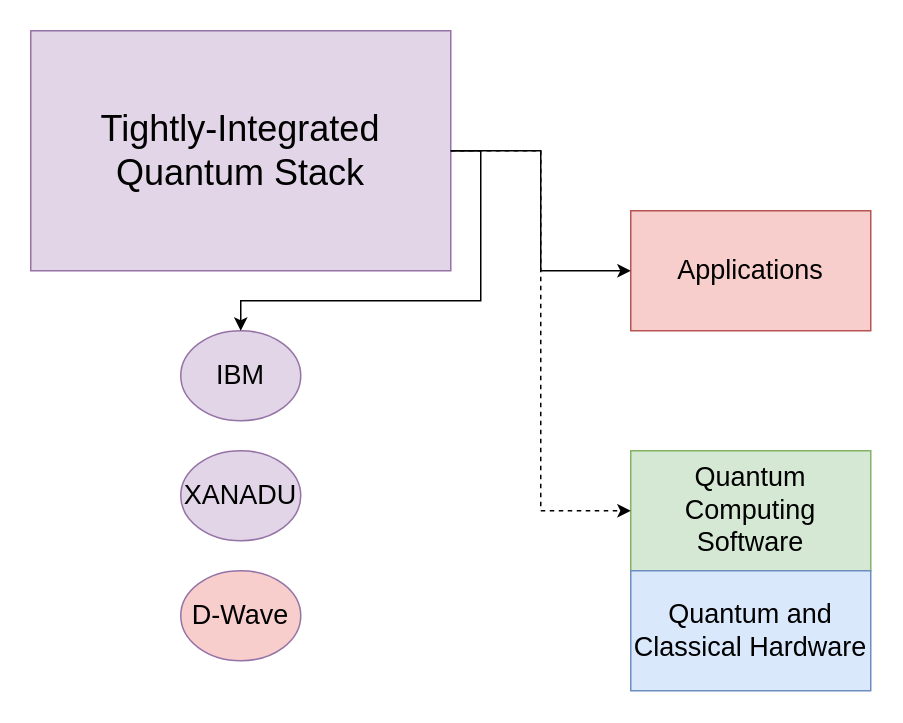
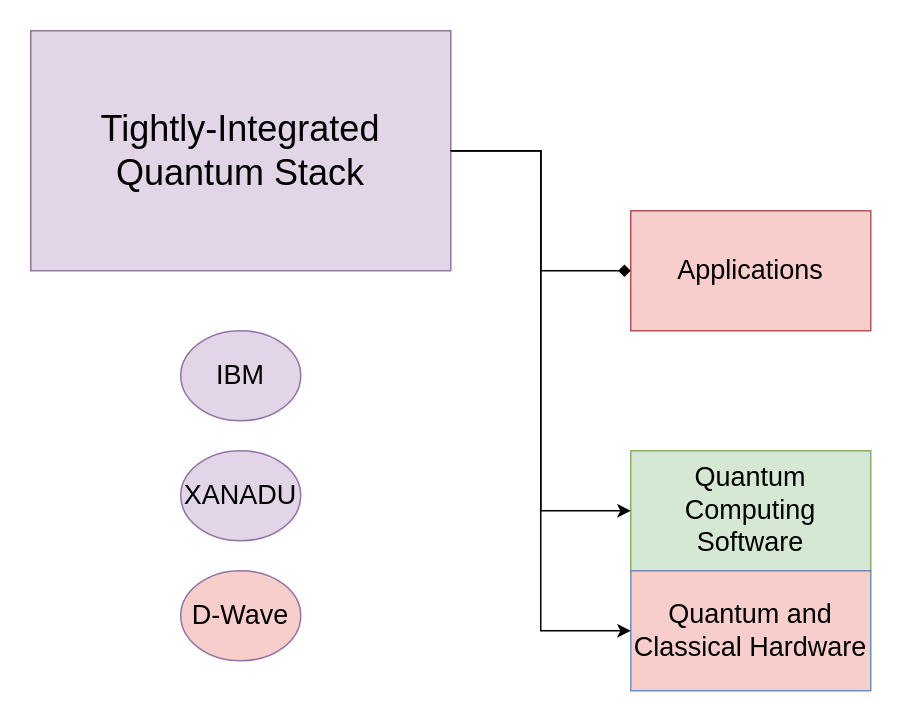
(619, 271) -> (618, 271)
(425, 301) -> (541, 612)
(582, 511) -> (582, 511)
(751, 631) -> (751, 631)
